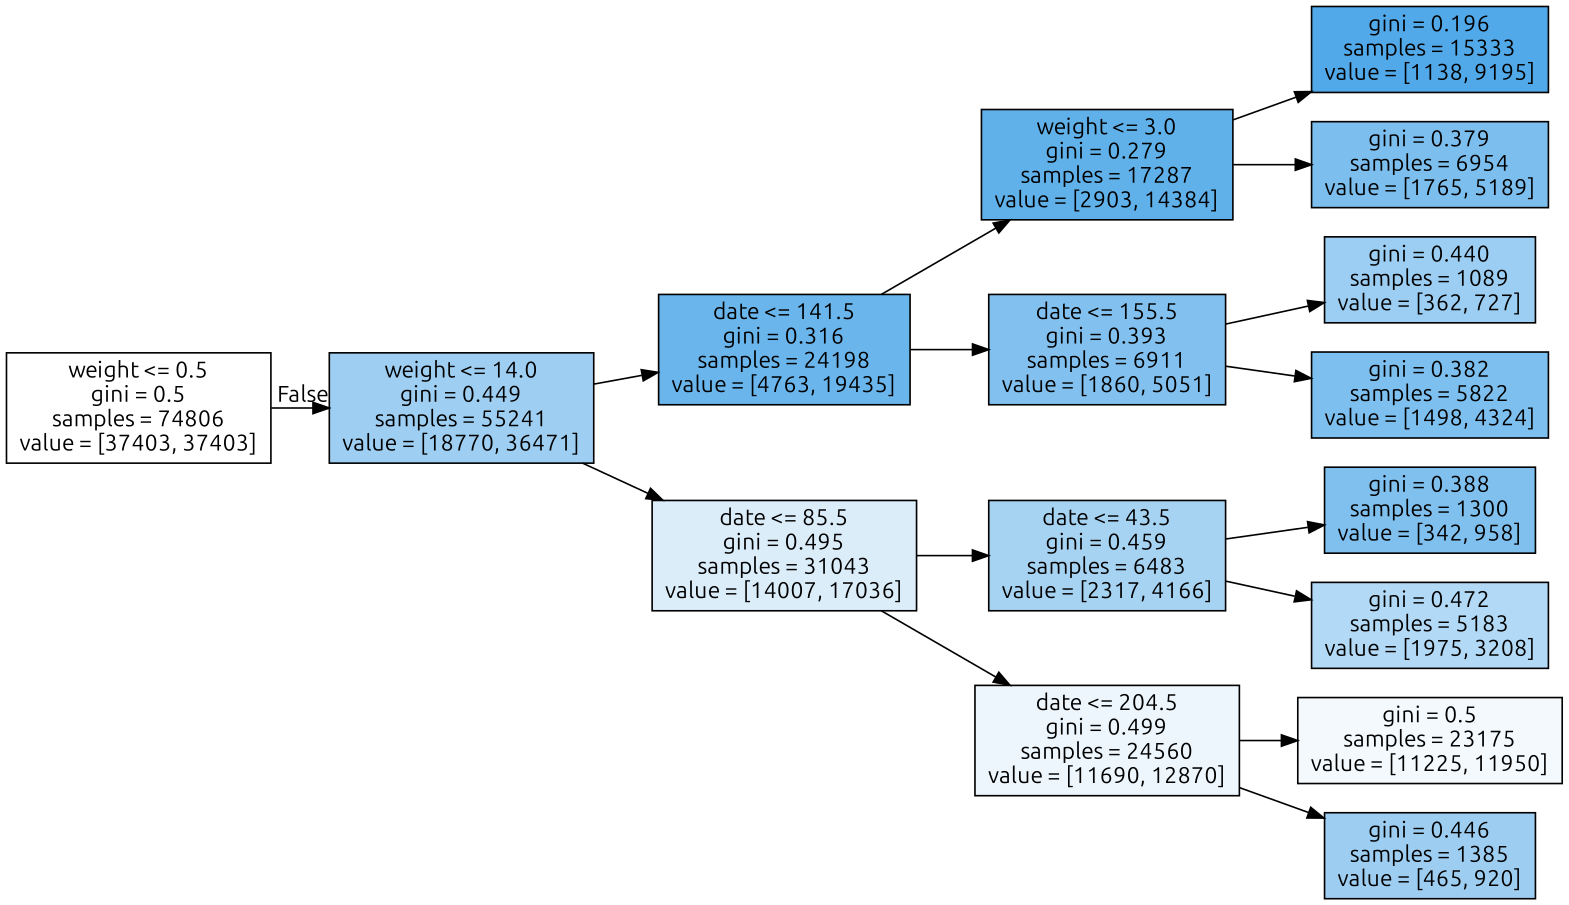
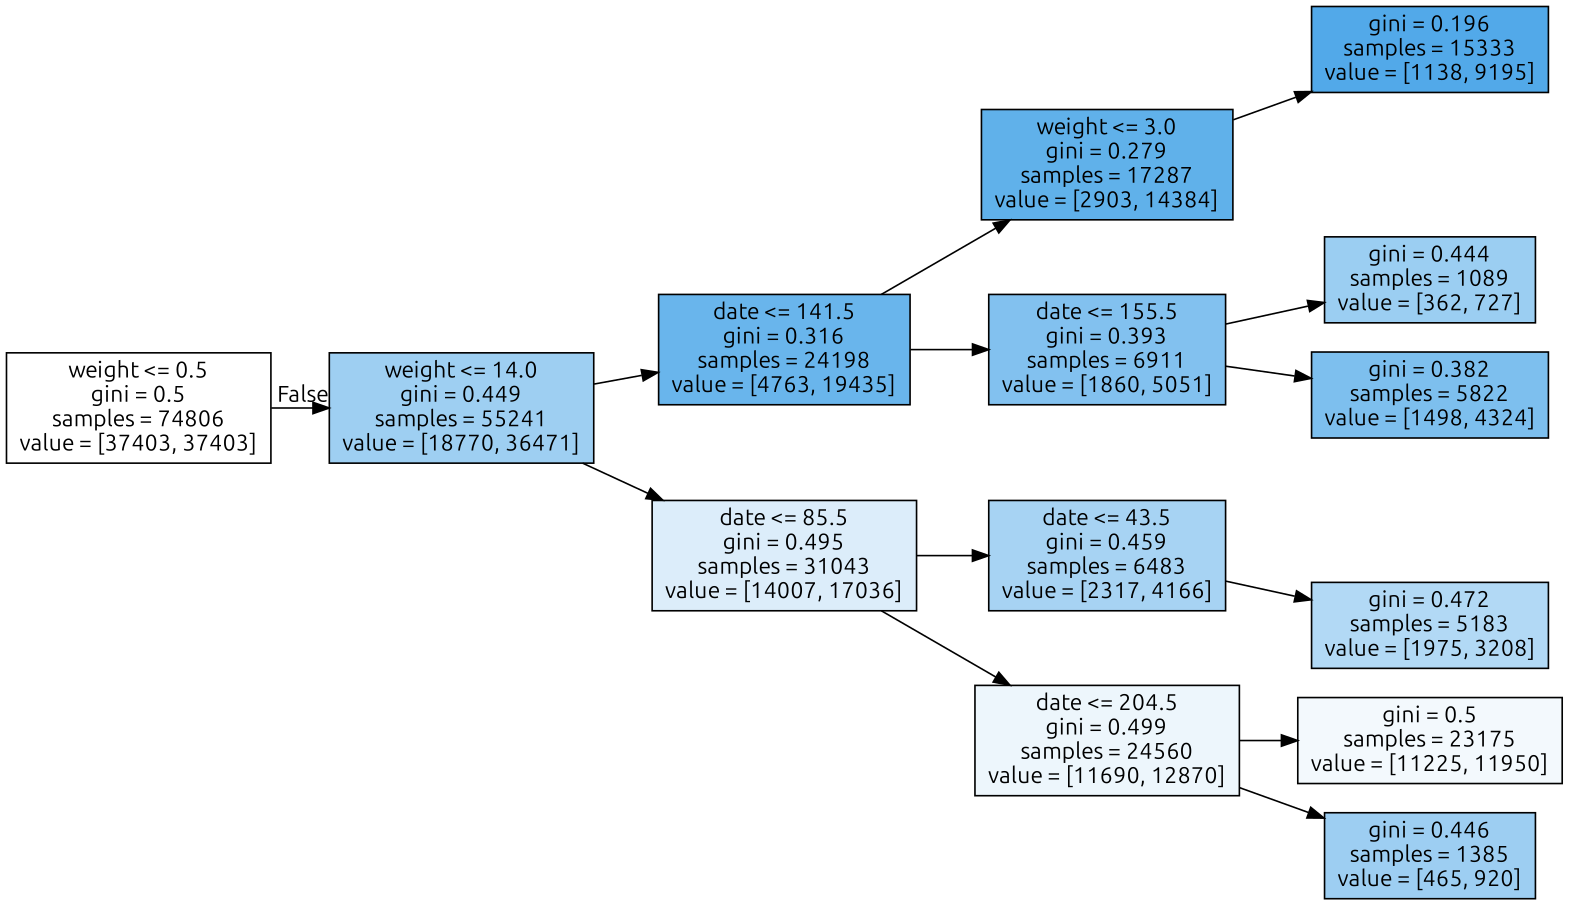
(1430, 165) -> none
(1430, 280) -> (1430, 280)
(1430, 510) -> none
